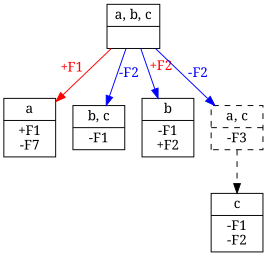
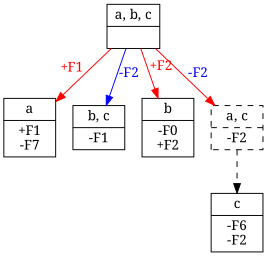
(148, 69) -> (148, 69)
(182, 74) -> (182, 74)
(168, 131) -> (168, 131)
(237, 138) -> (237, 138)
(237, 226) -> (237, 226)
